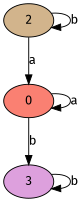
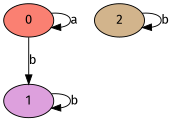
(29, 56) -> none
(29, 182) -> (29, 101)
